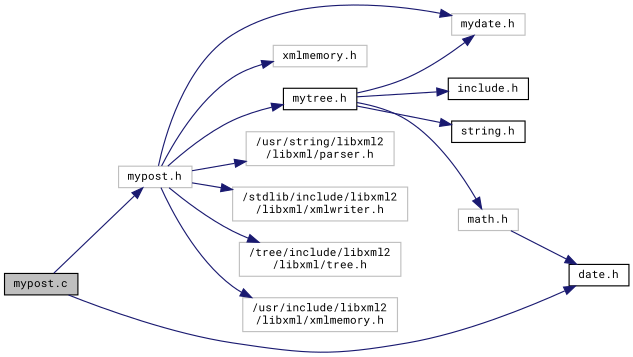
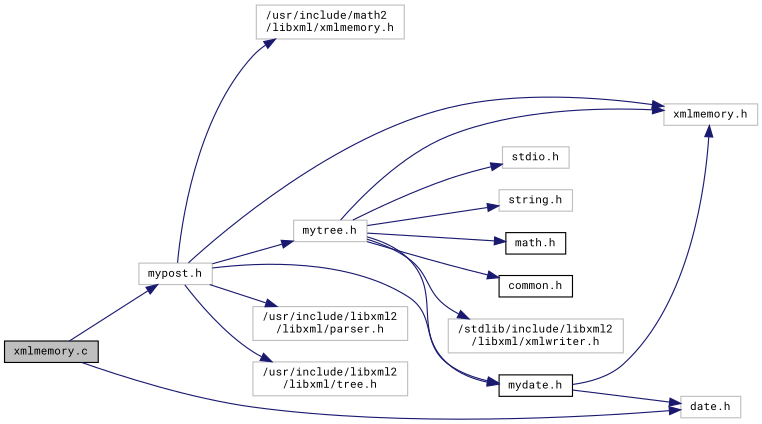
(488, 24) -> (536, 386)
(488, 89) -> (536, 286)
(320, 99) -> (330, 231)
none -> (481, 125)
(488, 132) -> (536, 200)
(320, 149) -> (330, 324)
none -> (536, 158)
(207, 185) -> (433, 293)
(488, 220) -> (536, 243)
(538, 245) -> (621, 396)
(320, 259) -> (330, 379)
(599, 275) -> (711, 407)
(41, 284) -> (51, 352)
none -> (676, 284)
(320, 315) -> (330, 22)
